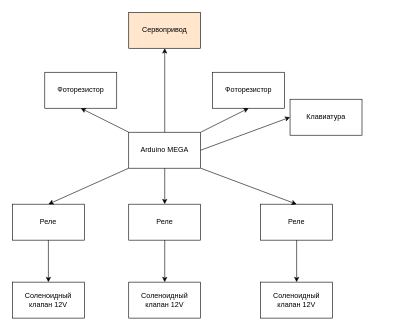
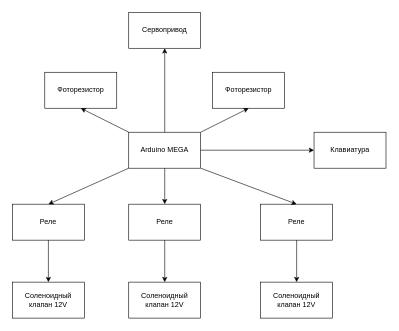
(165, 30) -> (165, 30)
(326, 117) -> (350, 150)
